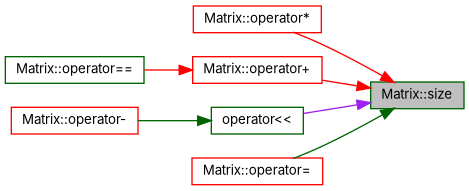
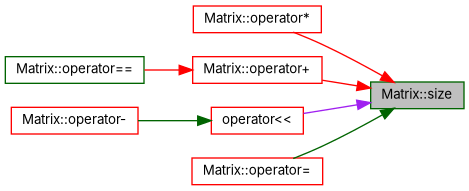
(257, 121) -> (257, 121)
